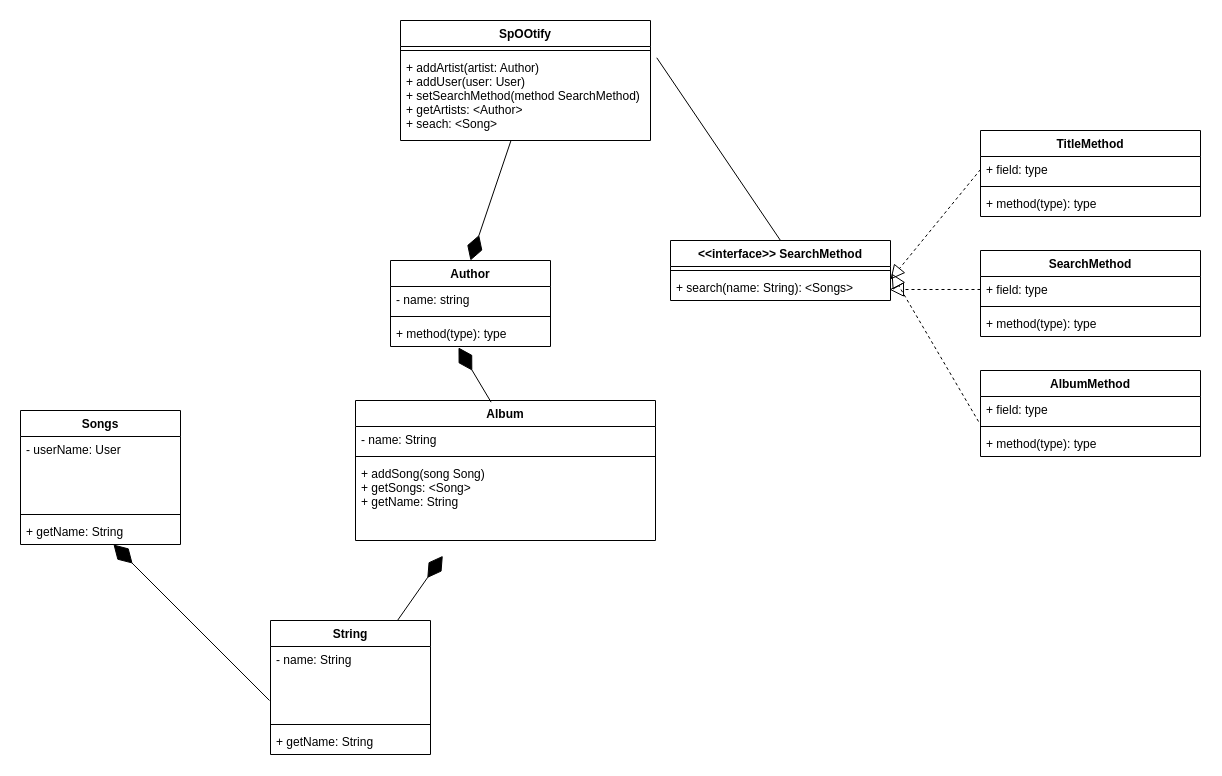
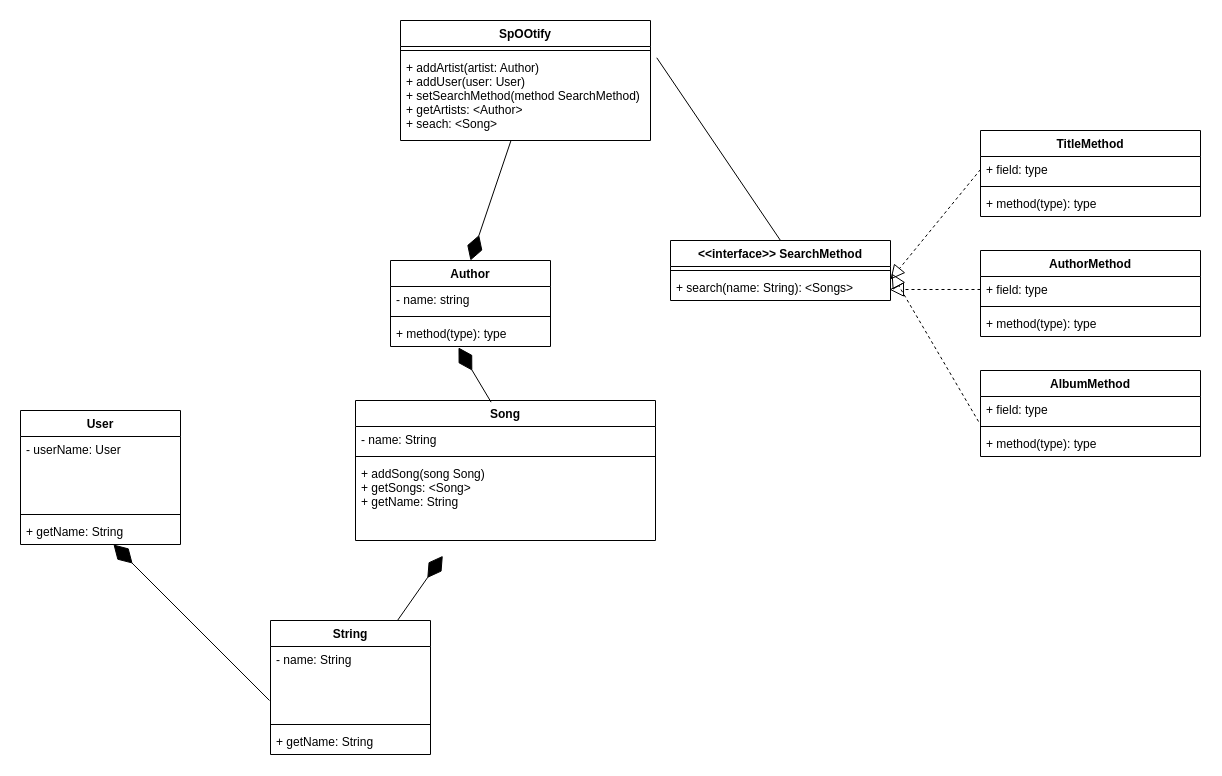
(1090, 264) -> (1090, 264)
(505, 414) -> (505, 414)
(100, 424) -> (100, 424)
